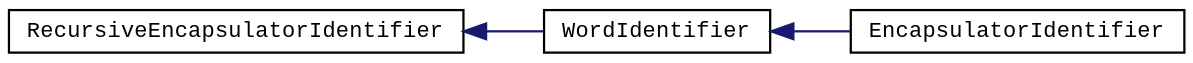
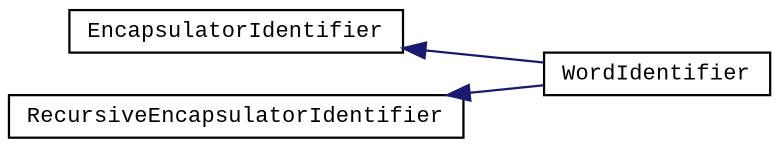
(822, 31) -> (485, 56)
